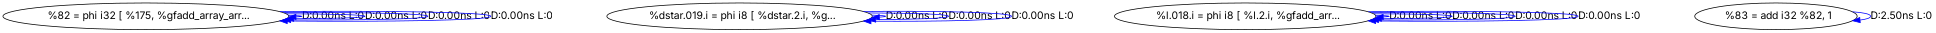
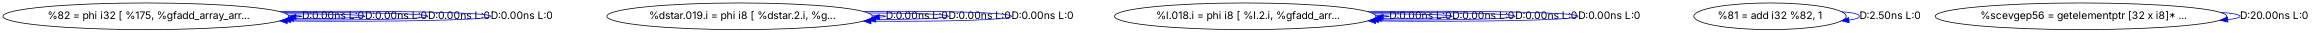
(1776, 16) -> (1770, 16)
none -> (2081, 16)
